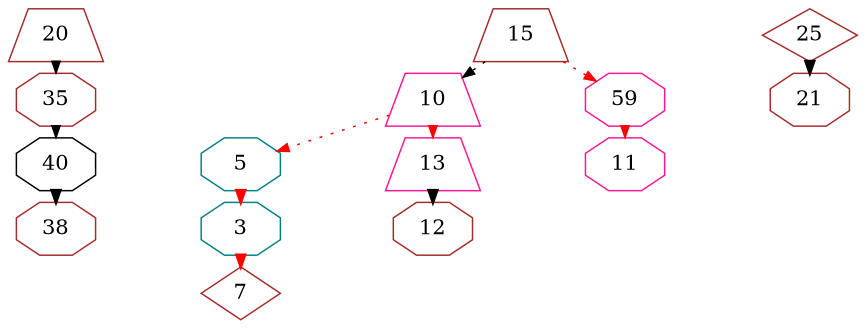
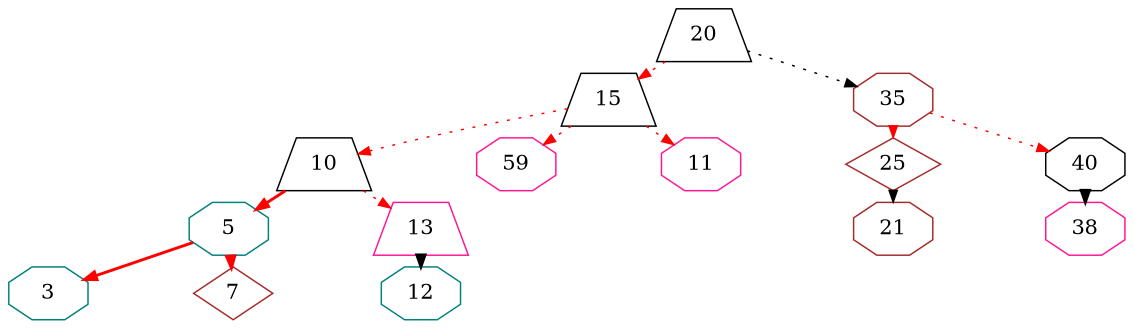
(56, 35) -> (704, 35)
(521, 35) -> (609, 100)
(810, 62) -> (893, 191)
(479, 66) -> (468, 128)
none -> (657, 67)
(433, 100) -> (324, 164)
(56, 127) -> (984, 130)
(625, 127) -> (655, 132)
none -> (893, 127)
(339, 131) -> (276, 197)
(56, 229) -> (1085, 229)
(433, 229) -> (421, 293)
(241, 256) -> (231, 256)
